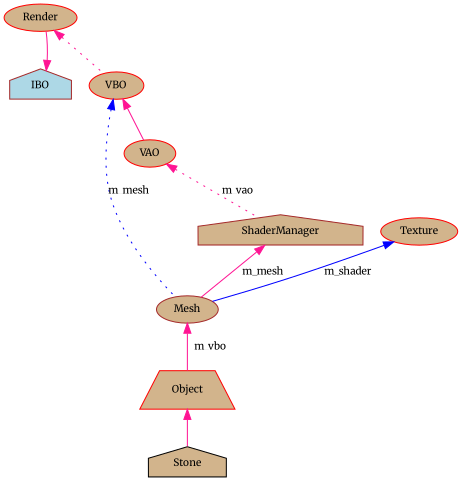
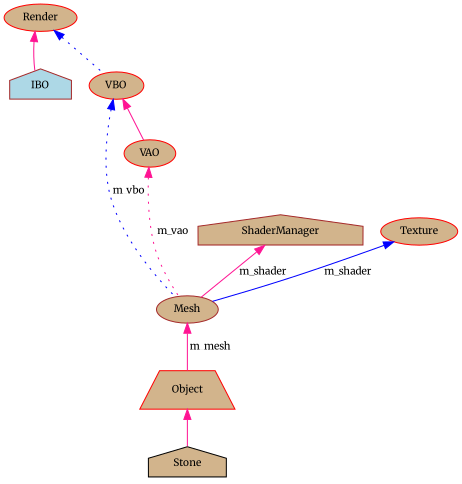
(47, 46) -> (34, 56)
(83, 55) -> (83, 55)
(128, 191) -> (128, 191)
(217, 193) -> (153, 240)
(262, 272) -> (262, 272)
(209, 347) -> (209, 347)
